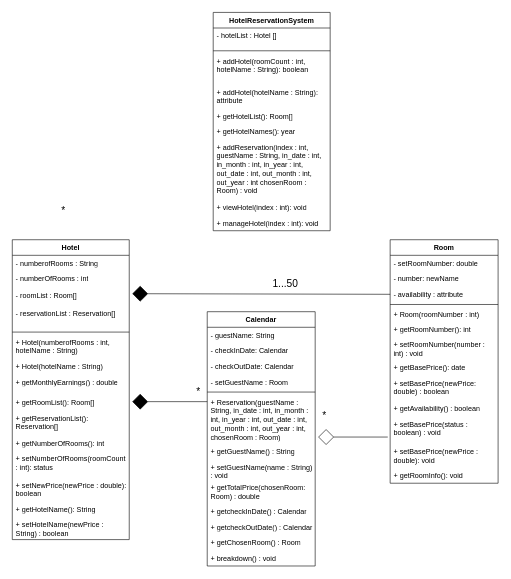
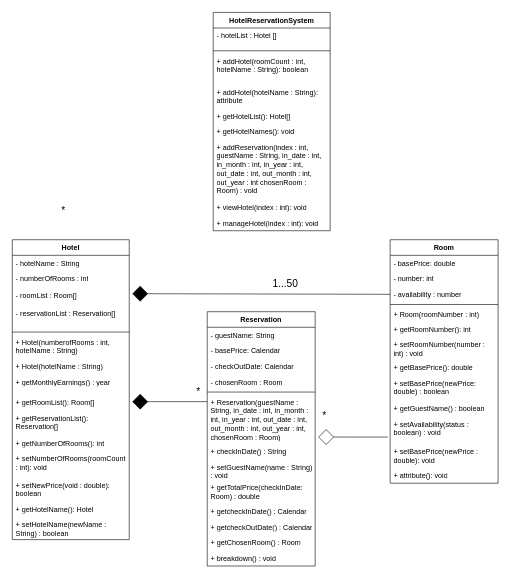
(261, 117) -> (262, 117)
(260, 132) -> (259, 132)
(60, 264) -> (51, 264)
(437, 264) -> (428, 264)
(425, 279) -> (416, 279)
(437, 295) -> (432, 295)
(261, 320) -> (261, 320)
(254, 351) -> (249, 351)
(435, 368) -> (438, 368)
(249, 383) -> (245, 383)
(71, 387) -> (69, 383)
(443, 409) -> (442, 409)
(445, 429) -> (445, 429)
(257, 452) -> (255, 452)
(71, 464) -> (71, 464)
(432, 476) -> (428, 476)
(71, 490) -> (71, 490)
(262, 493) -> (262, 493)
(60, 510) -> (58, 510)
(71, 530) -> (71, 530)
